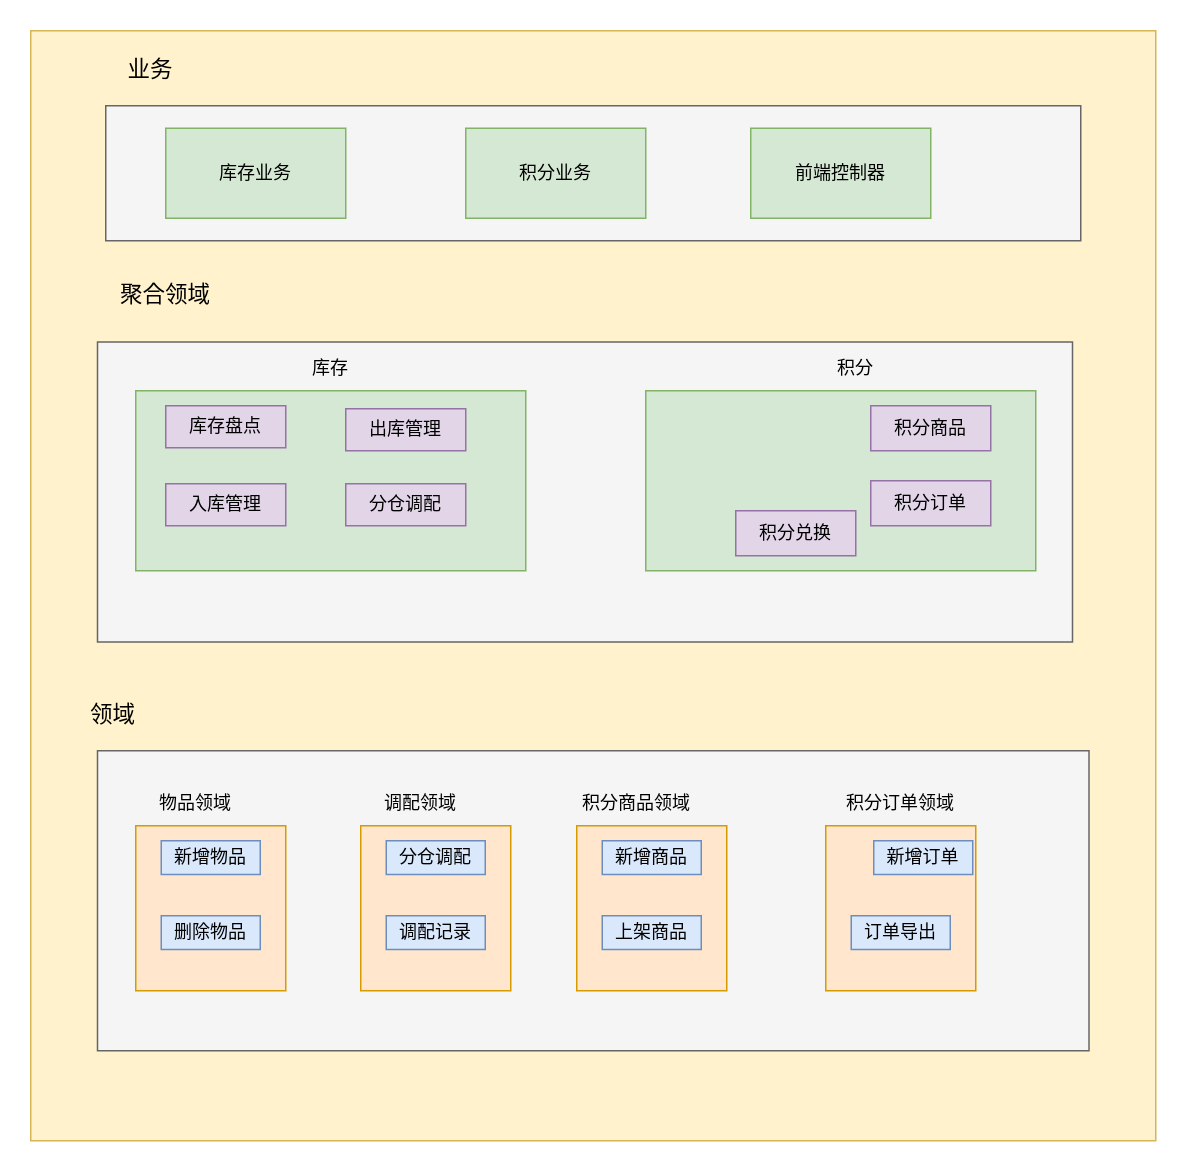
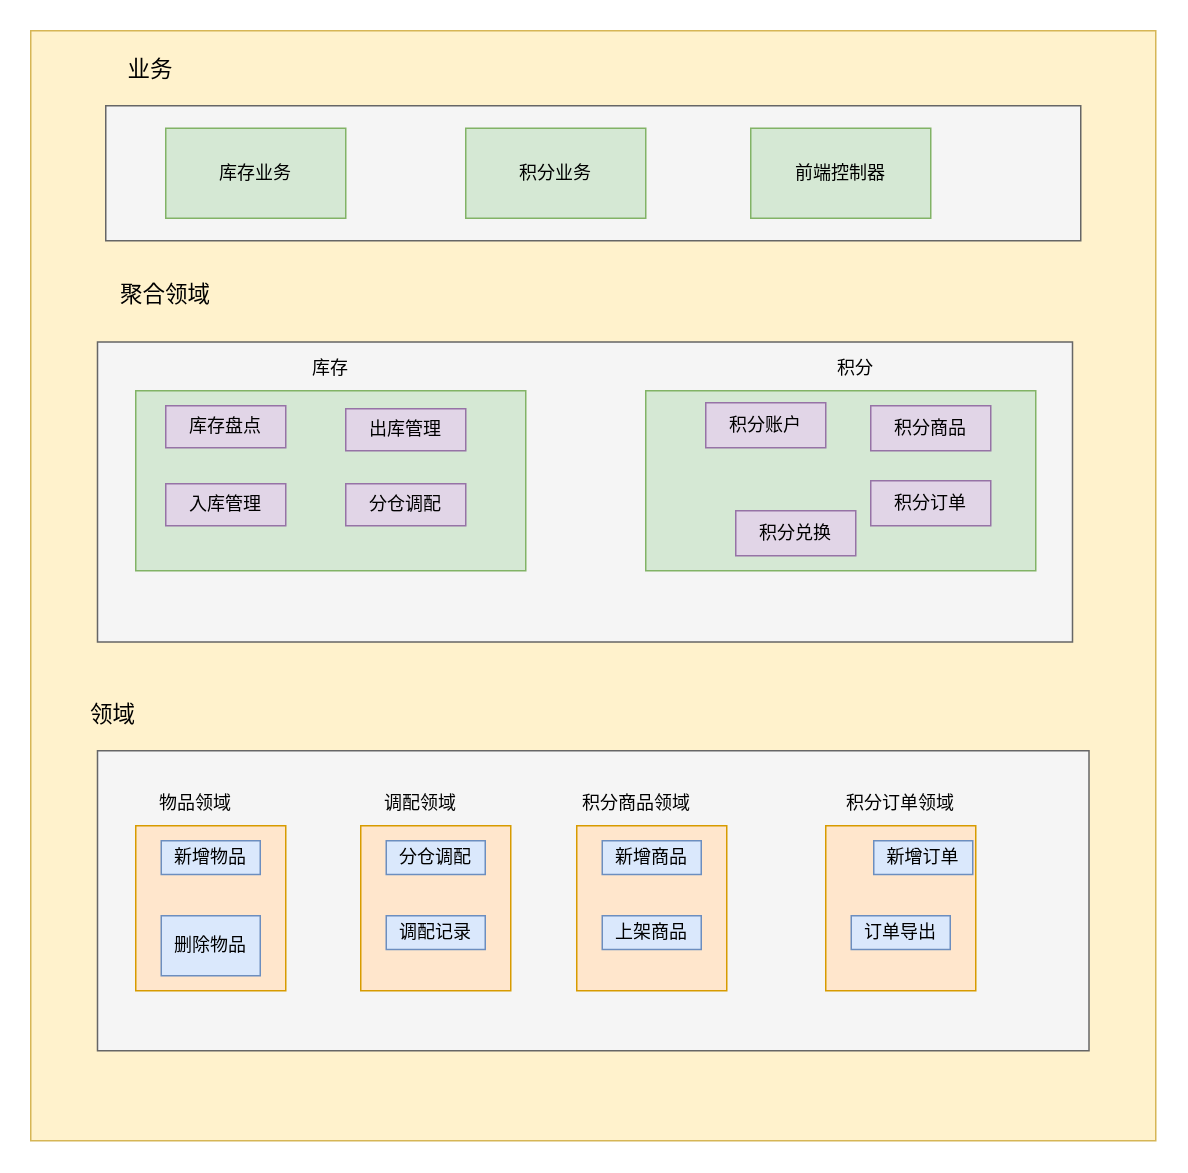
none -> (766, 425)
(211, 933) -> (211, 946)
